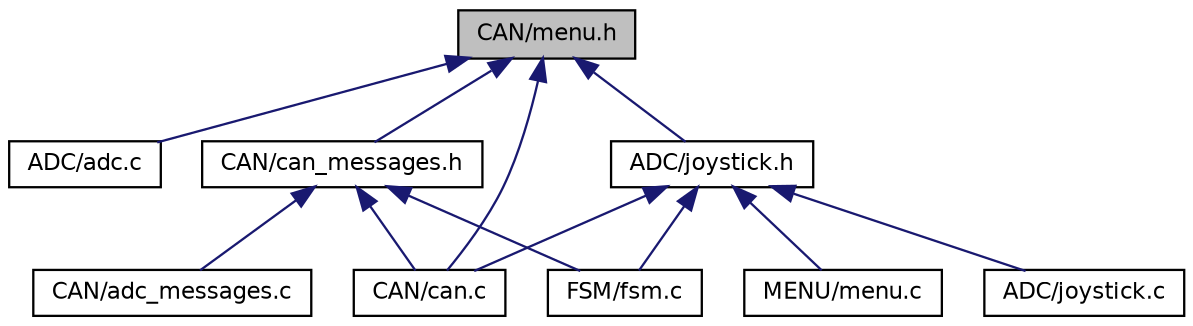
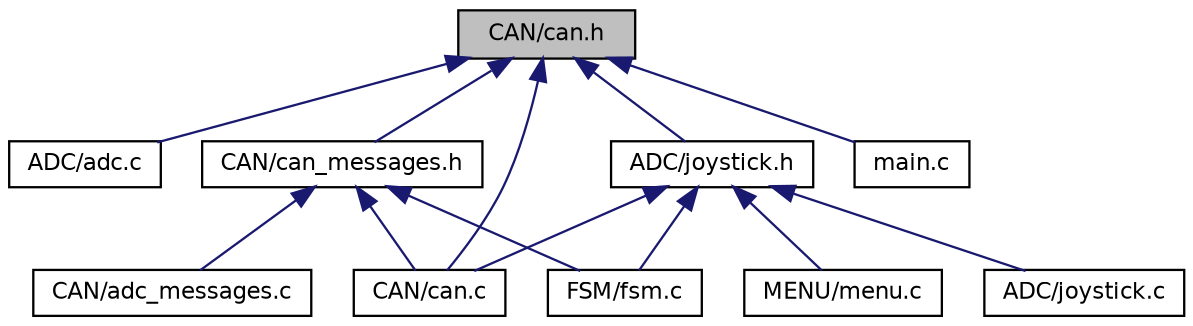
(547, 34) -> (547, 34)
none -> (912, 164)
